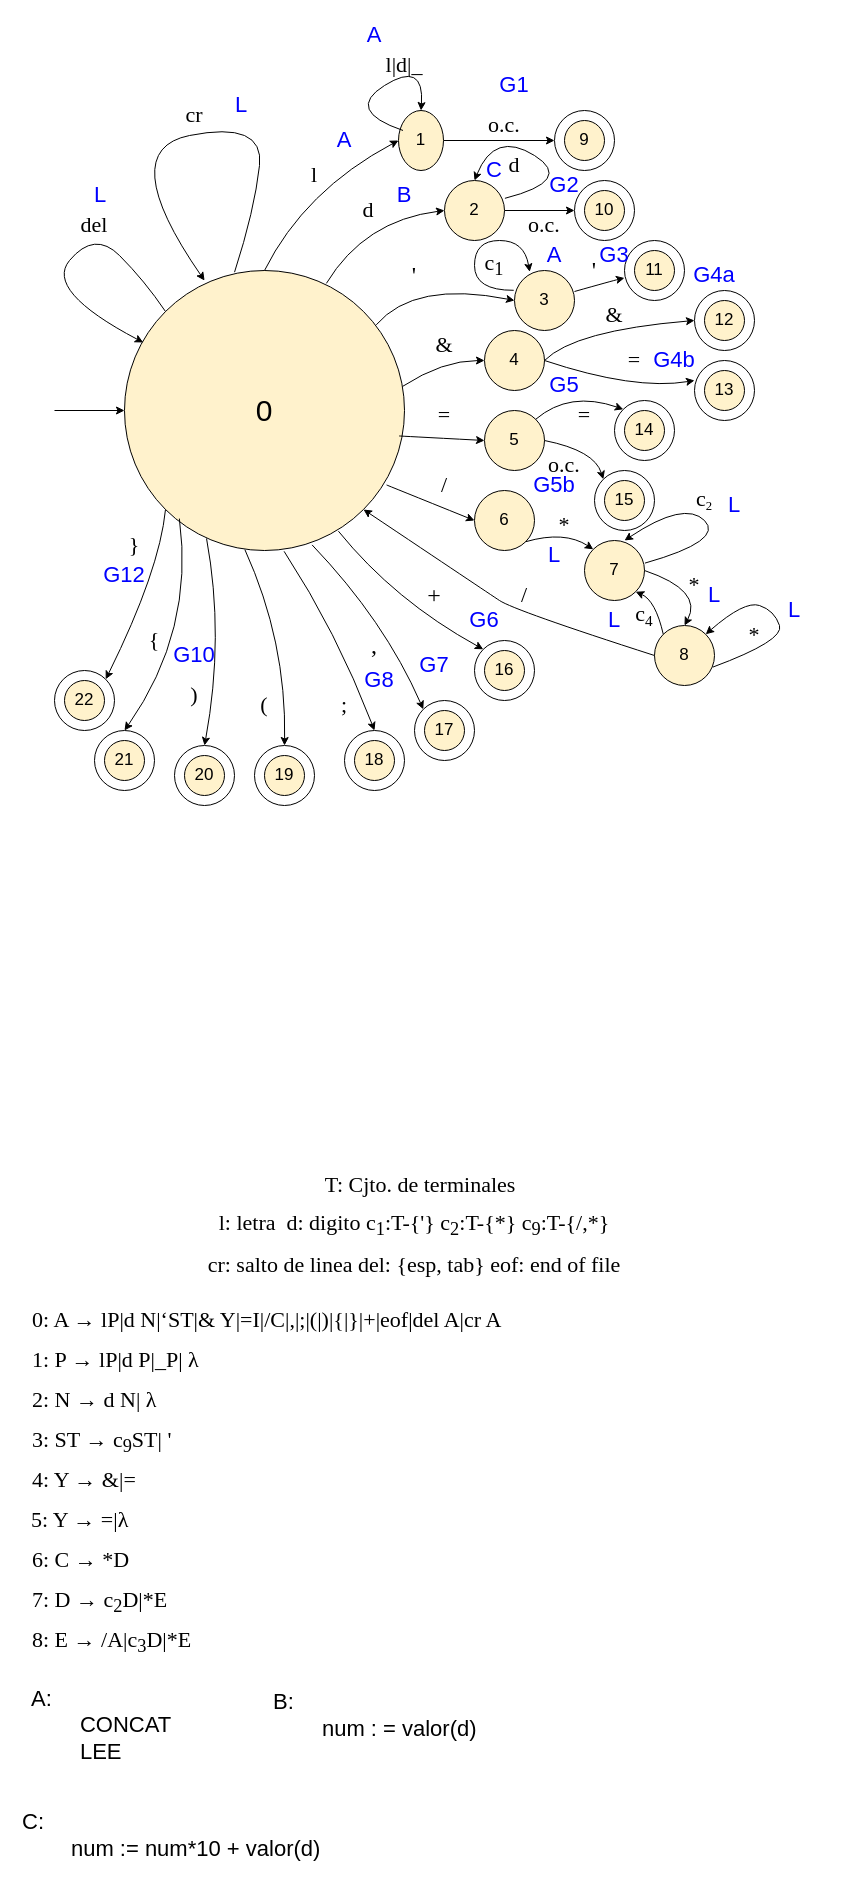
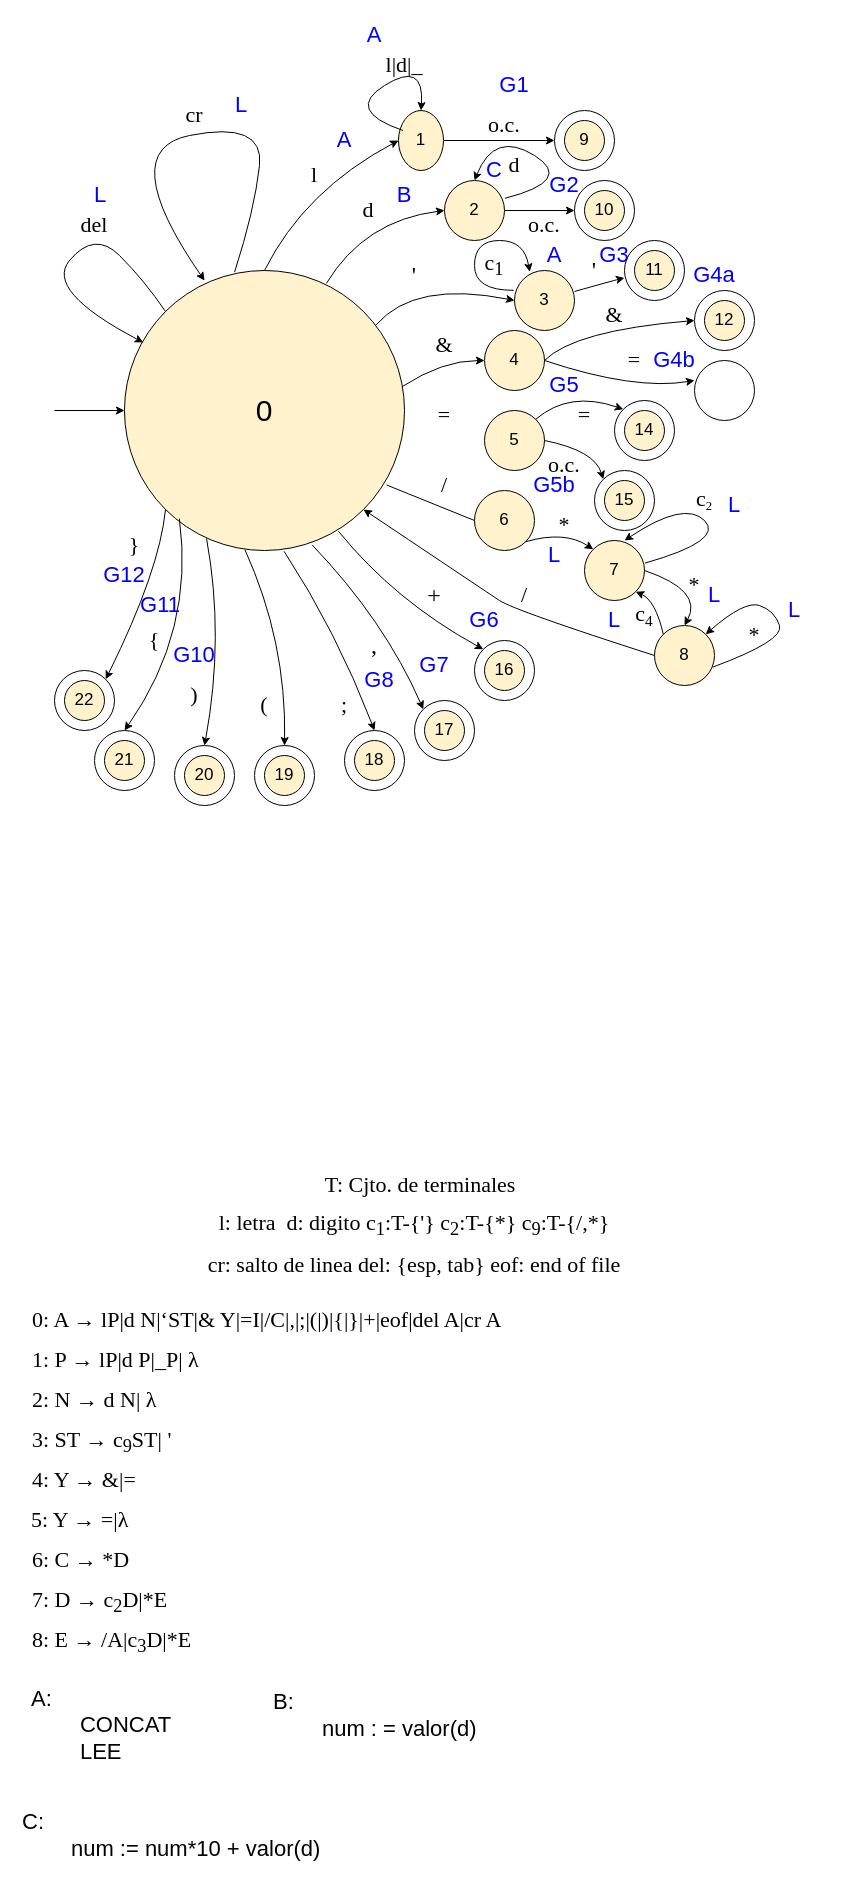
(725, 391) -> none
(440, 438) -> none
(467, 517) -> (470, 519)
none -> (161, 606)
